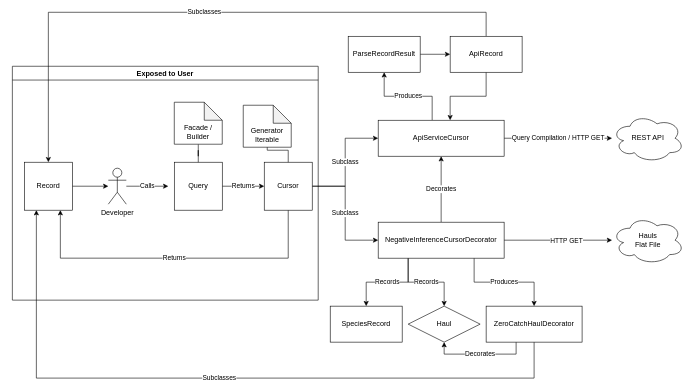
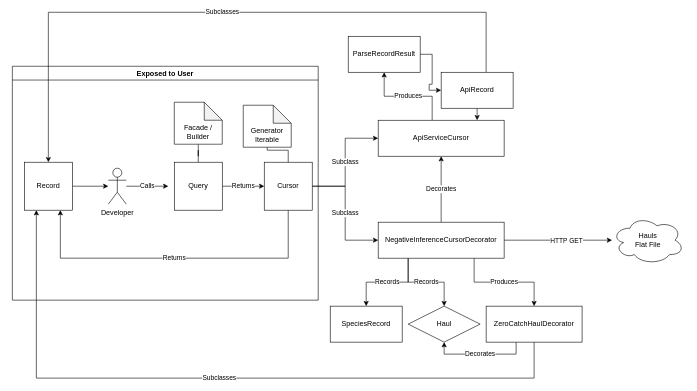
(486, 54) -> (477, 90)
(559, 138) -> none
(648, 138) -> none
